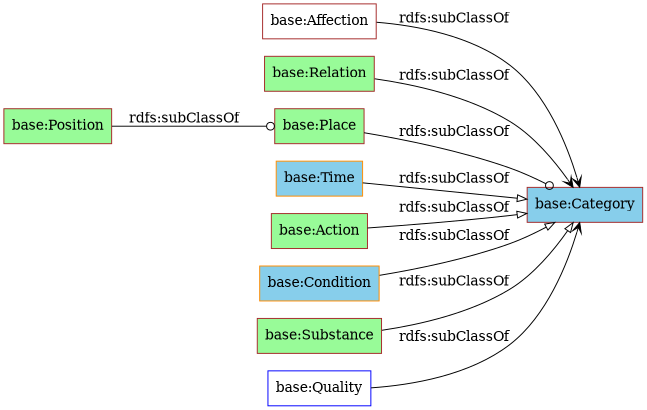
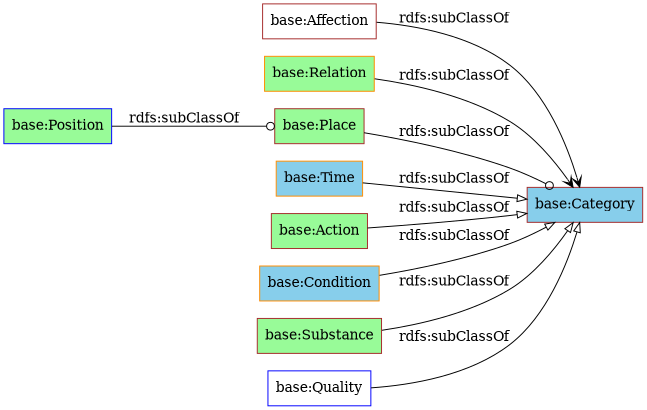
(319, 74) -> (319, 74)
(58, 126) -> (58, 126)
(504, 349) -> (504, 349)
